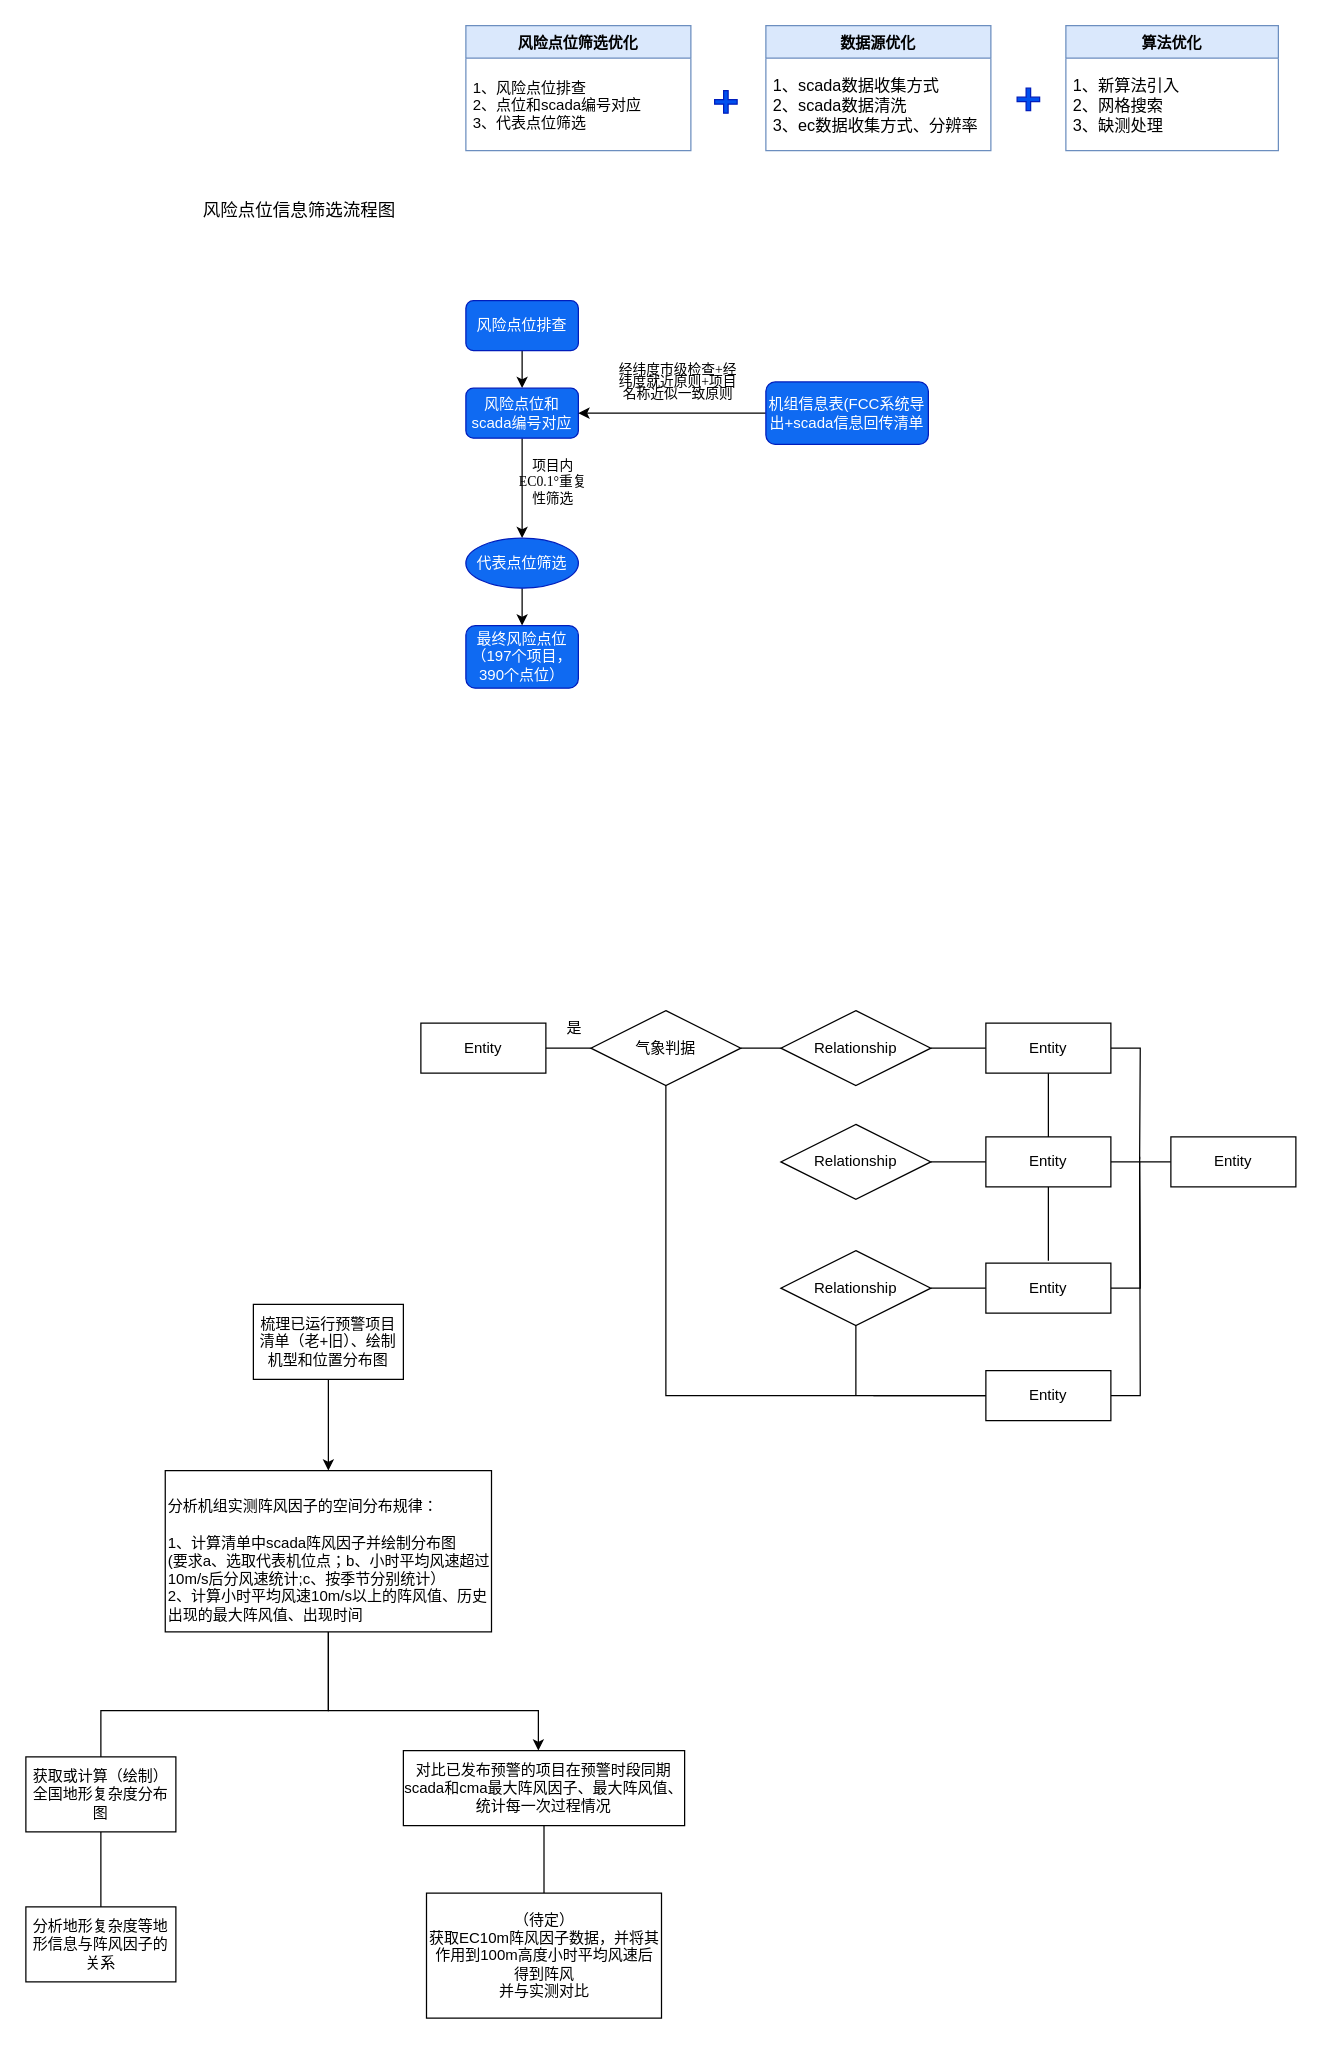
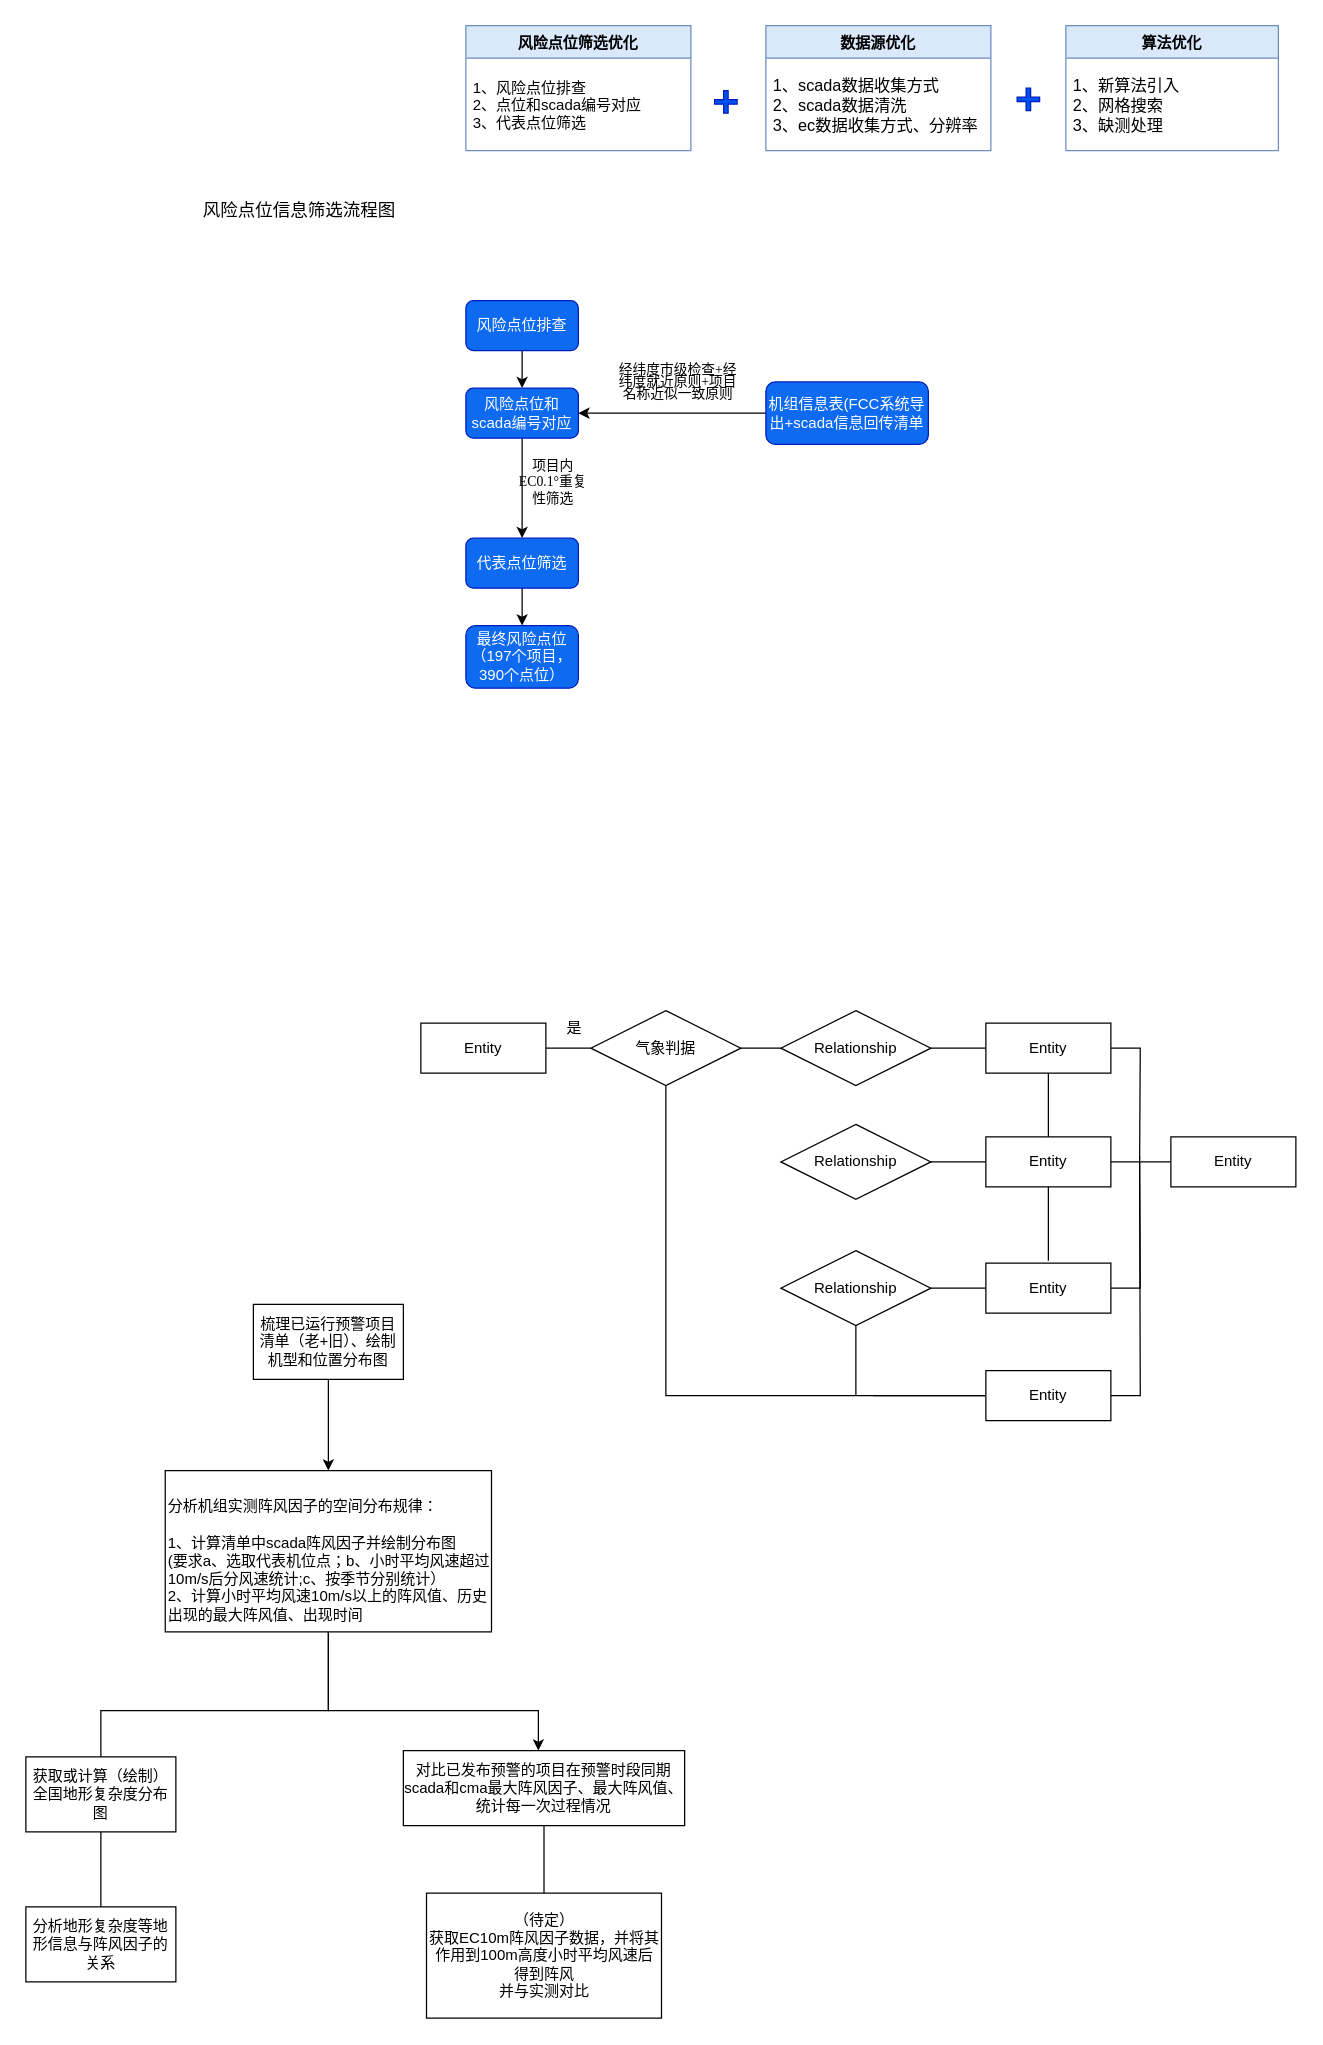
(522, 563) -> (522, 563)
